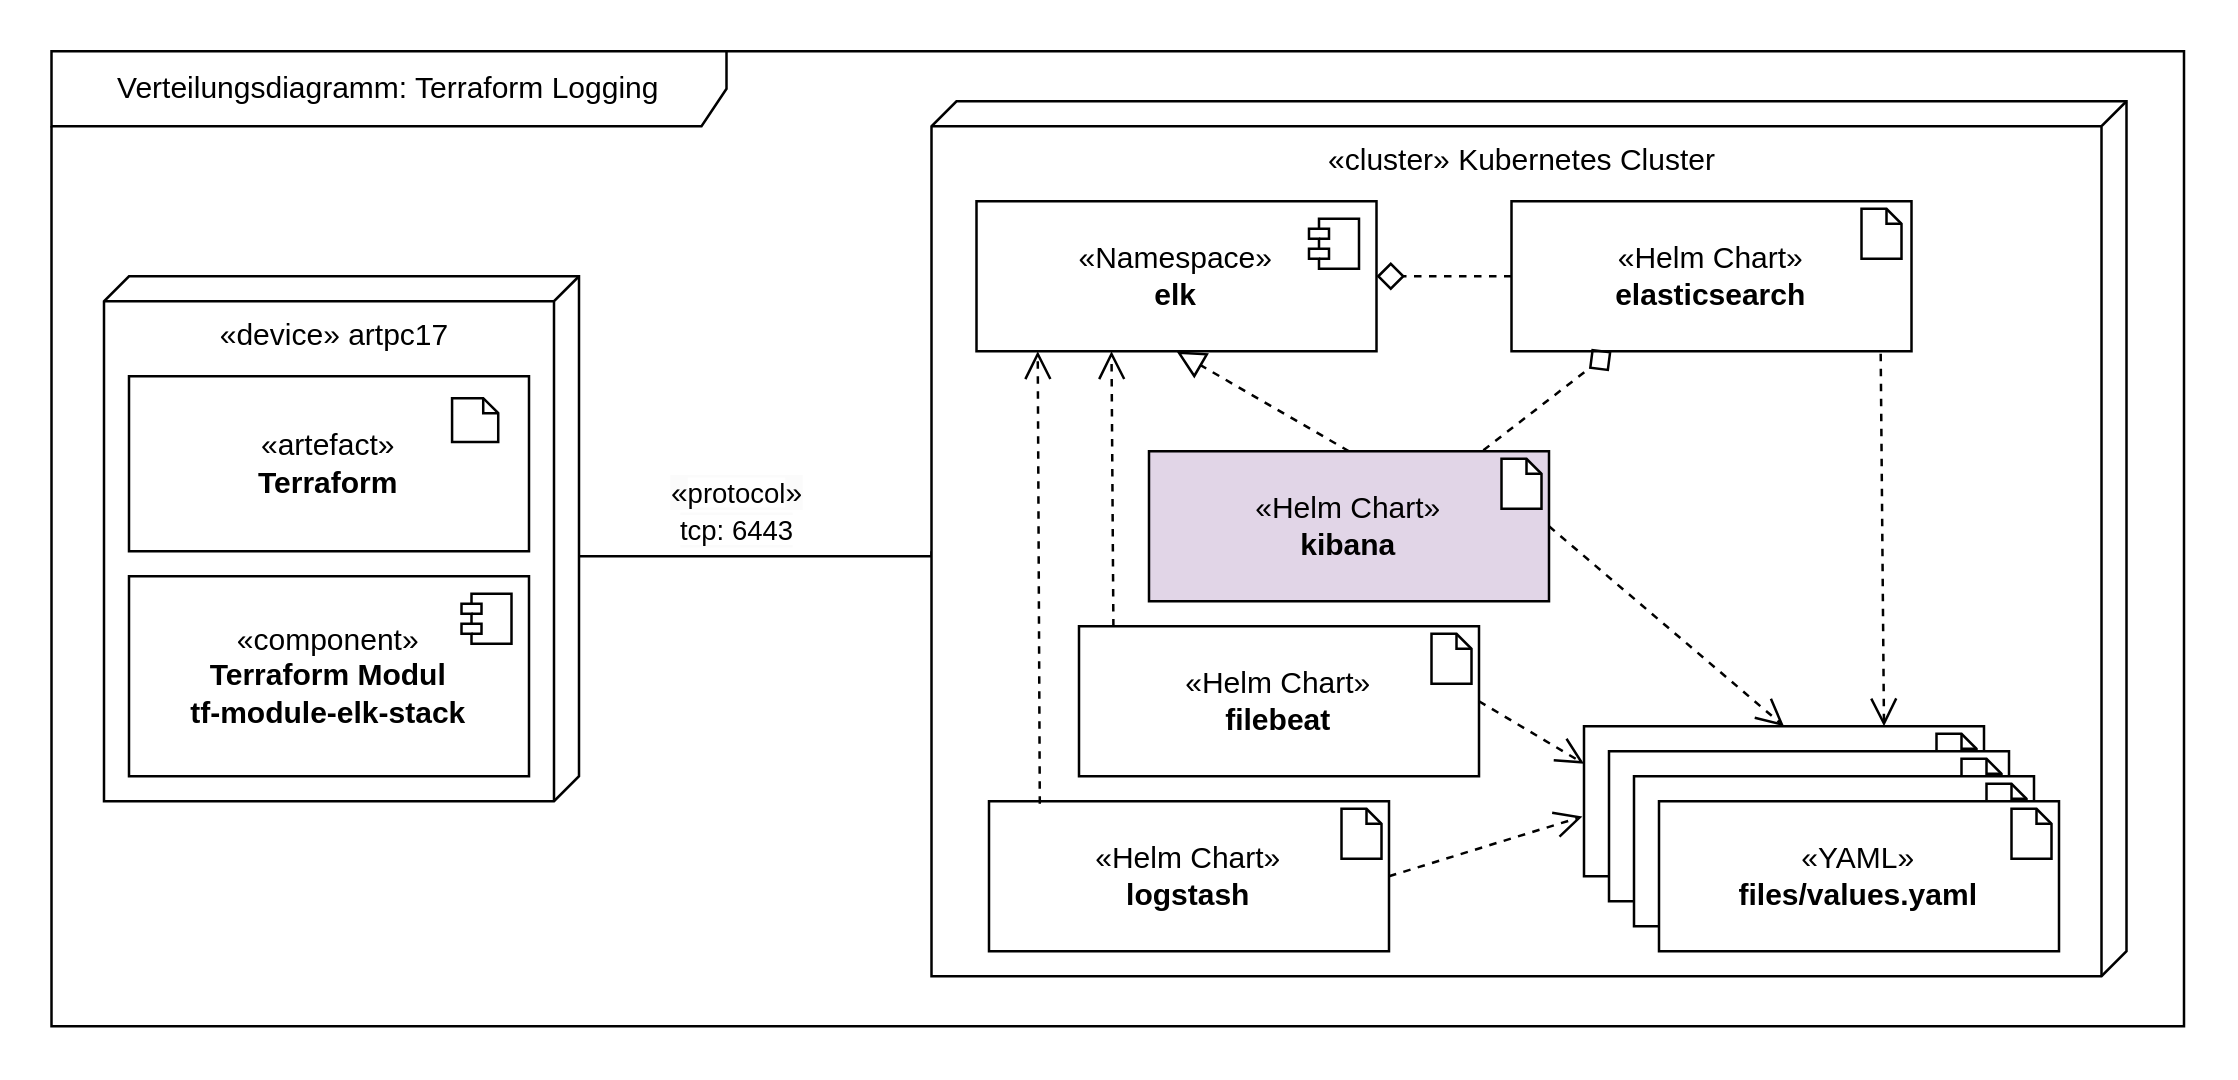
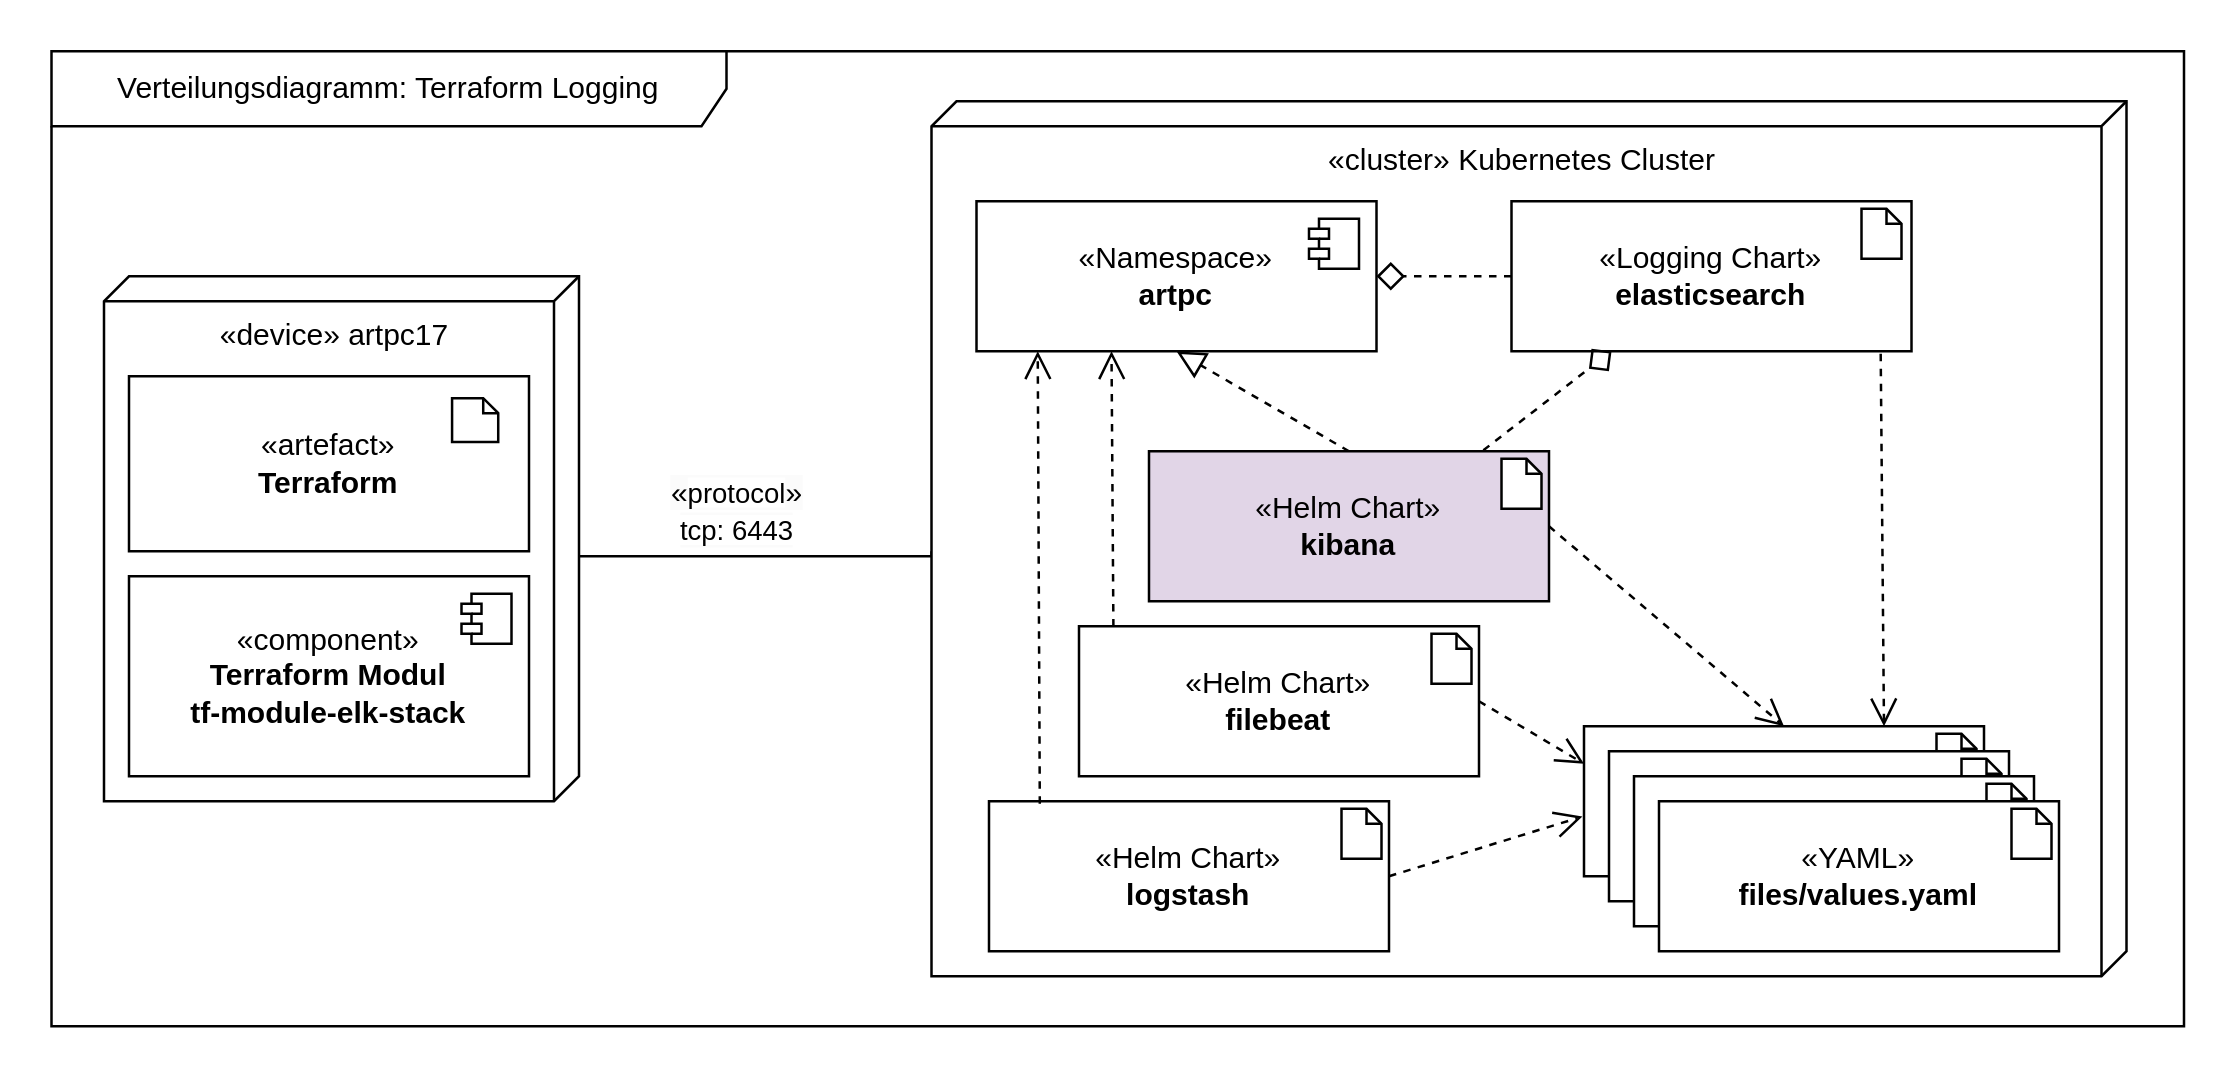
(1176, 276) -> (1176, 276)
(1711, 276) -> (1711, 276)
